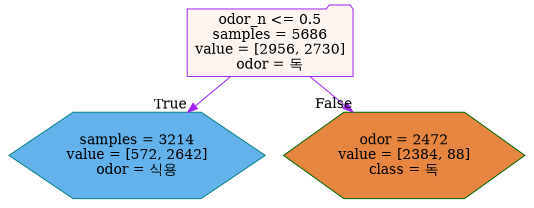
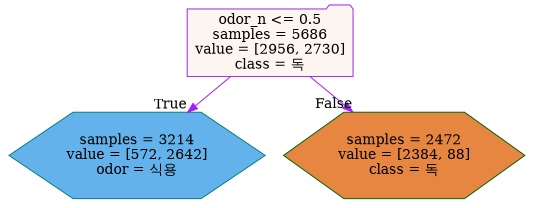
(270, 43) -> (270, 43)
(404, 155) -> (404, 155)
